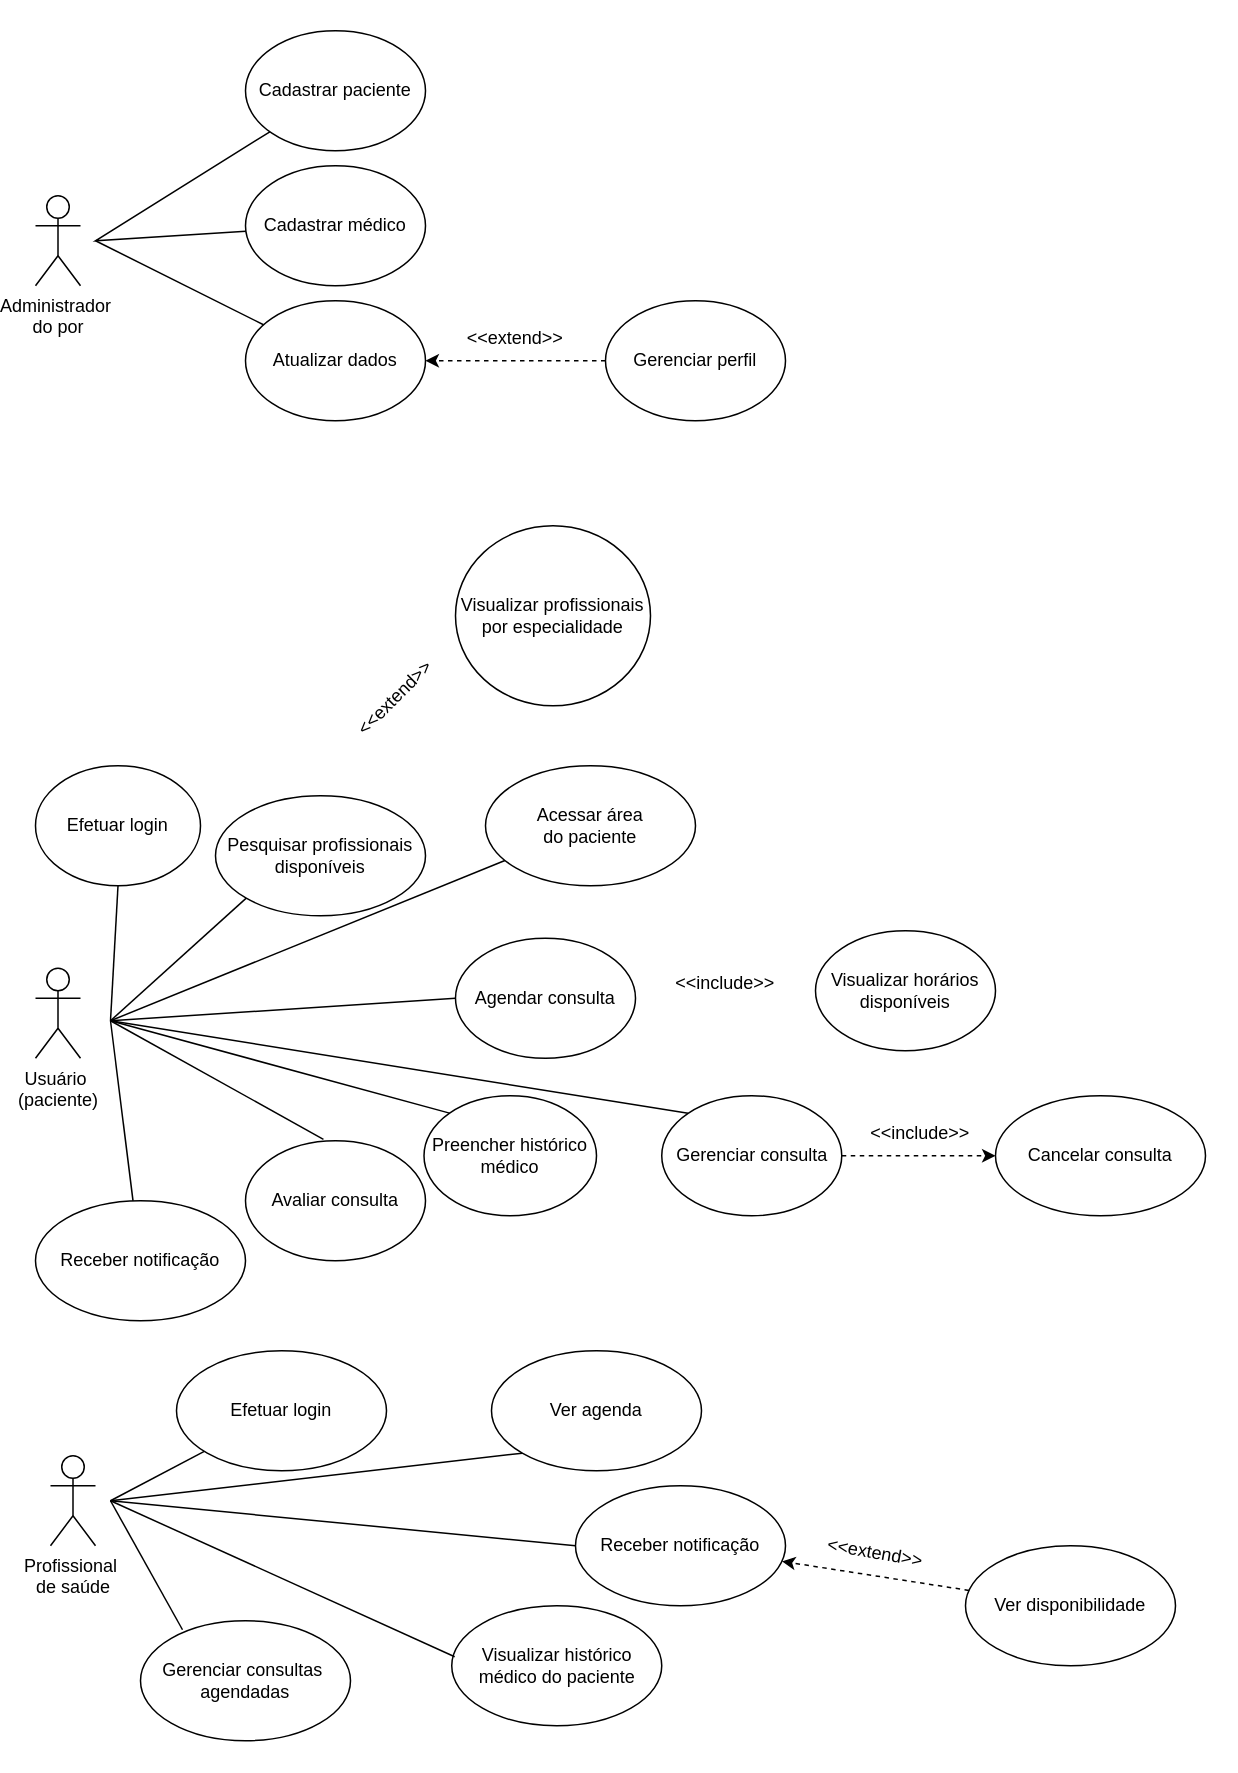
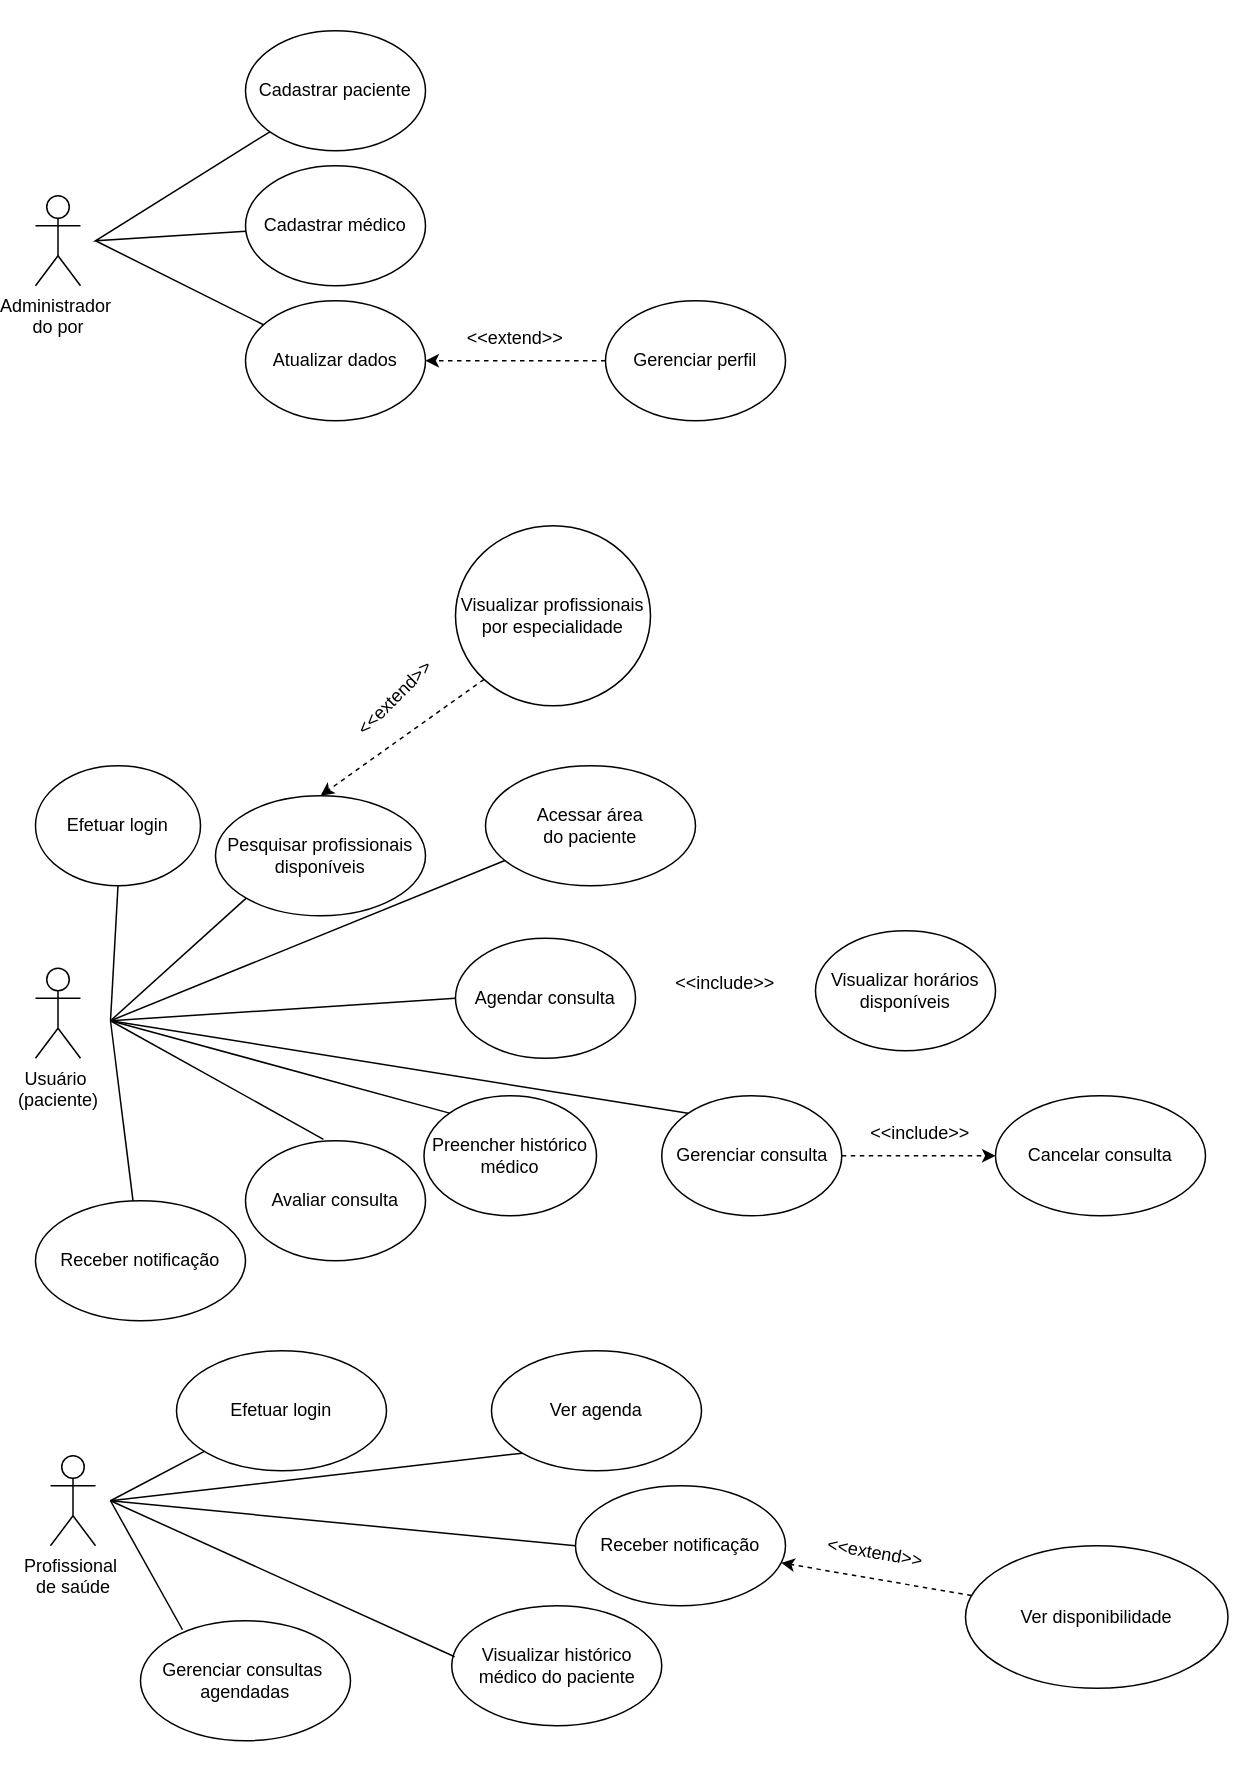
none -> (406, 735)
(1070, 1606) -> (1097, 1617)
